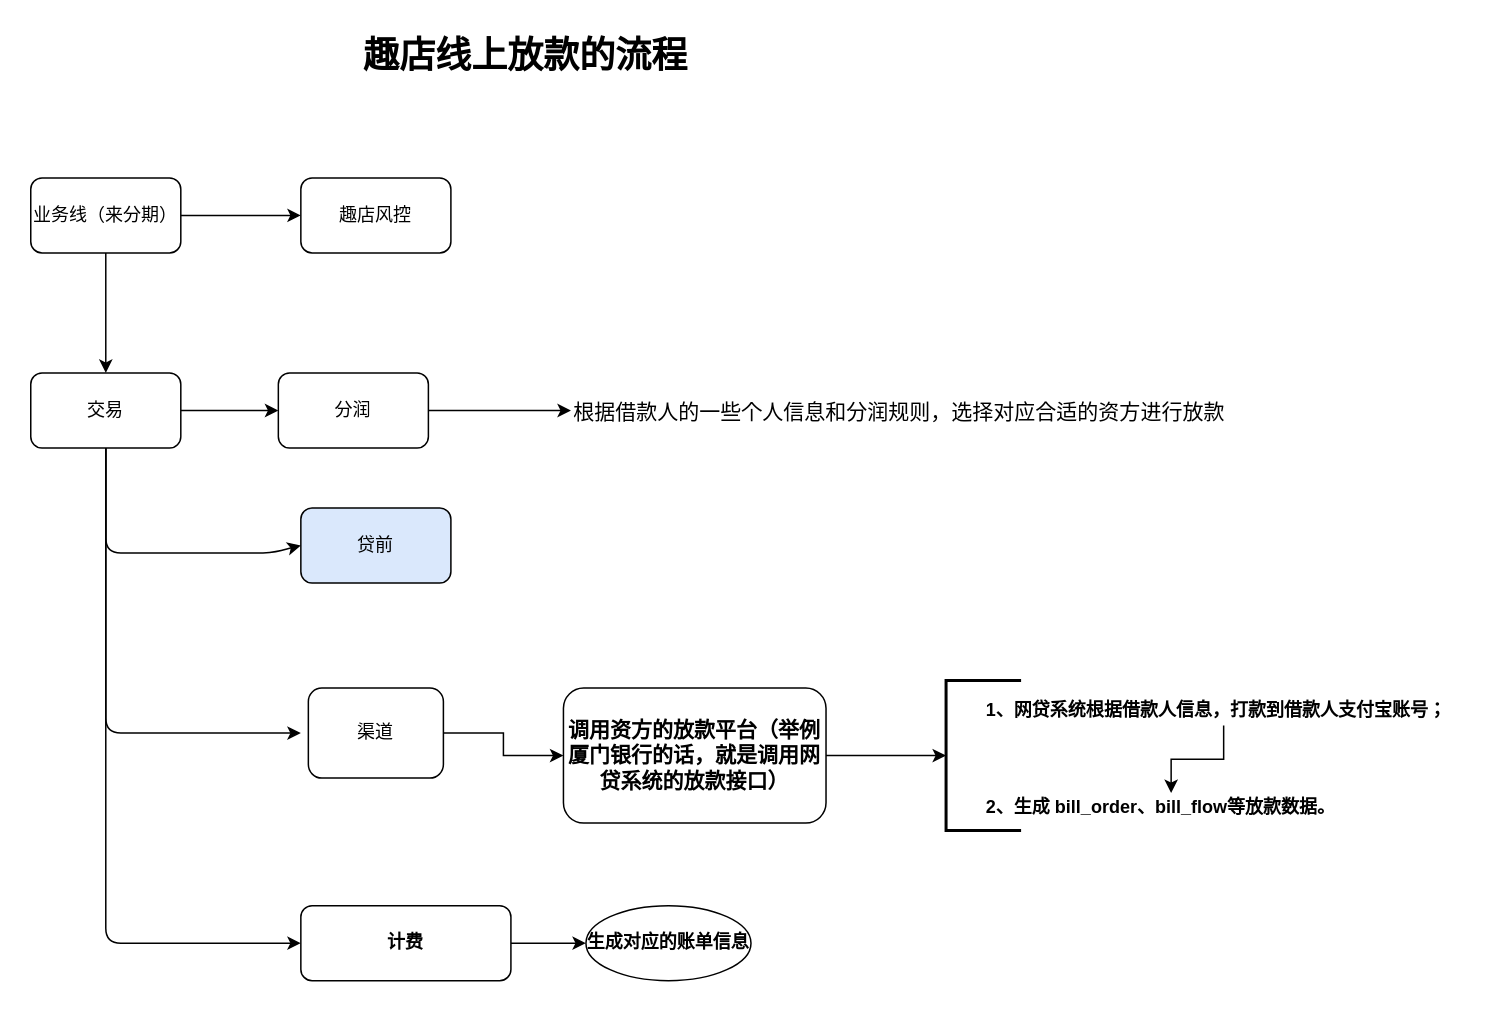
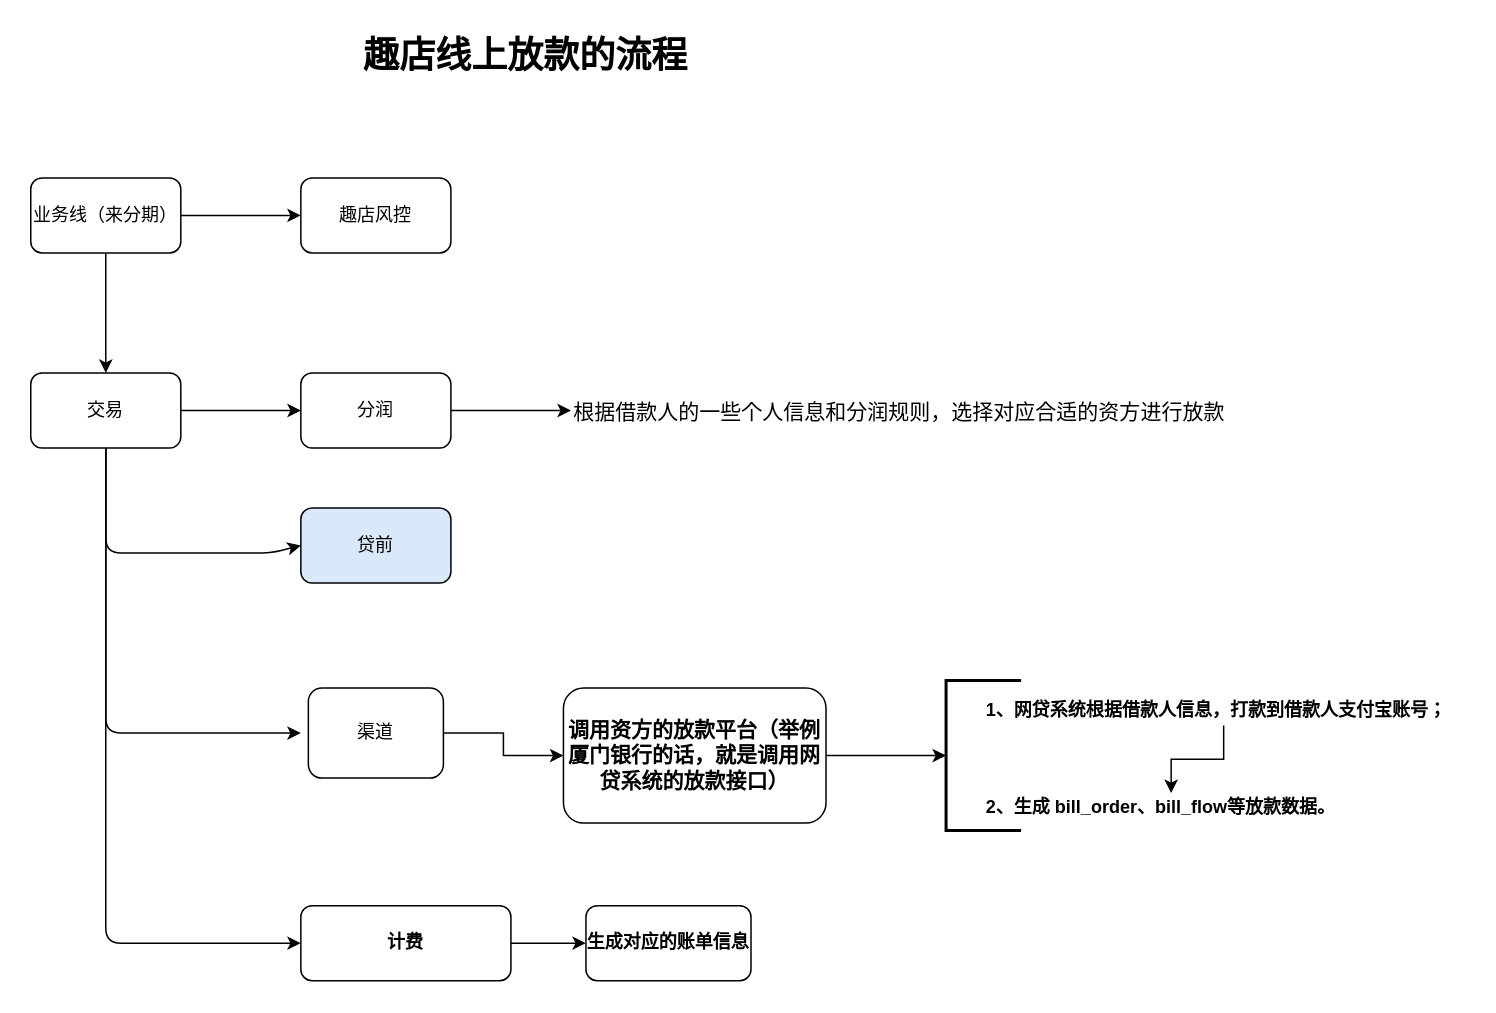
(353, 410) -> (376, 410)
(668, 943) -> (668, 943)
